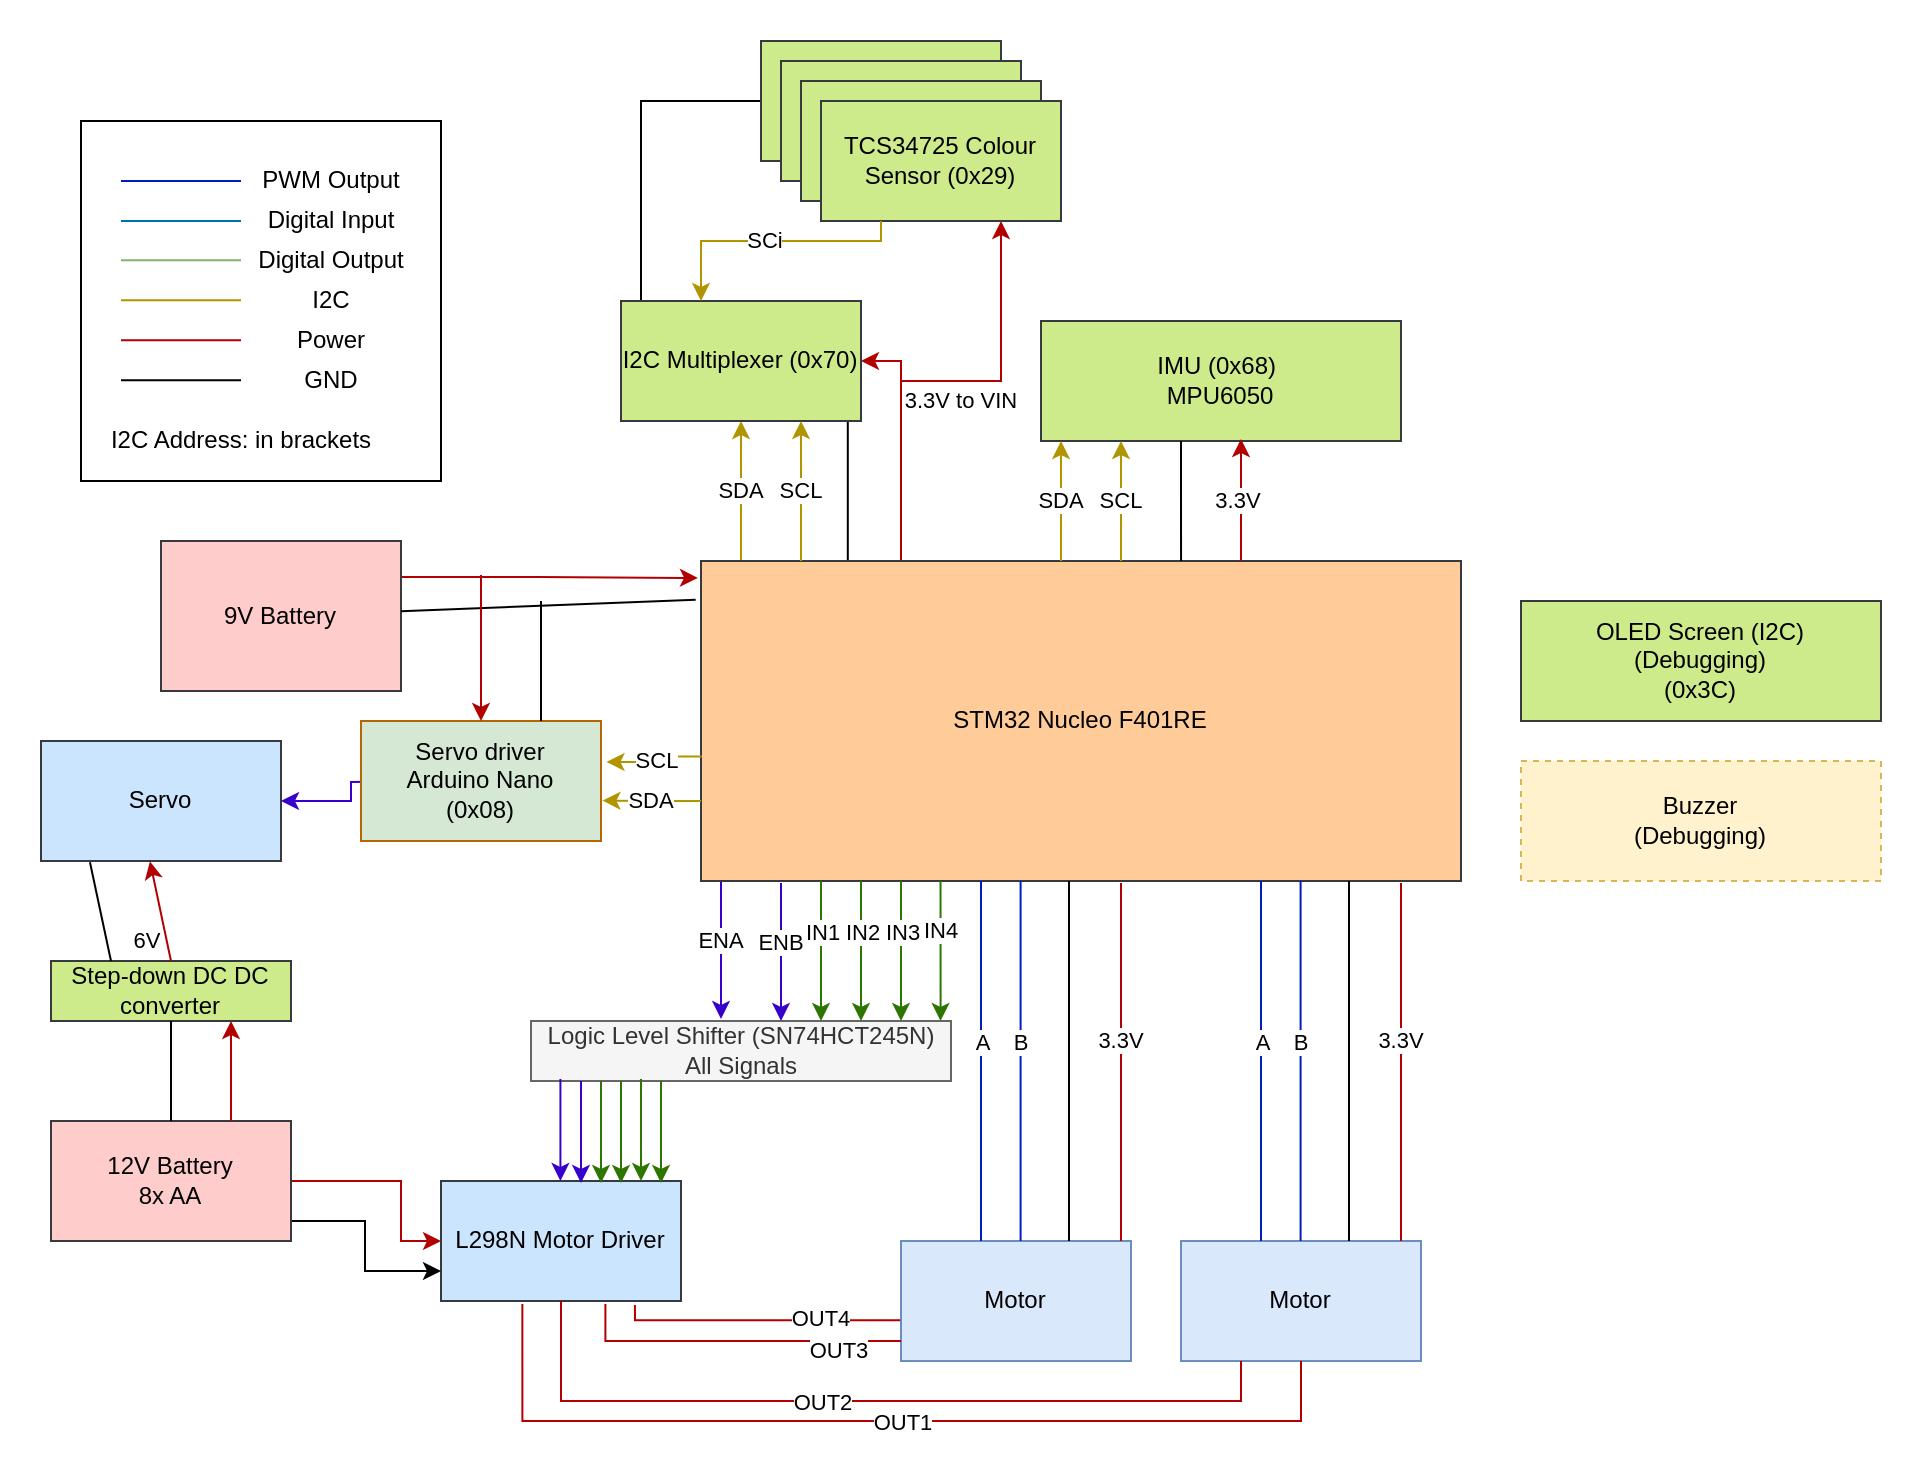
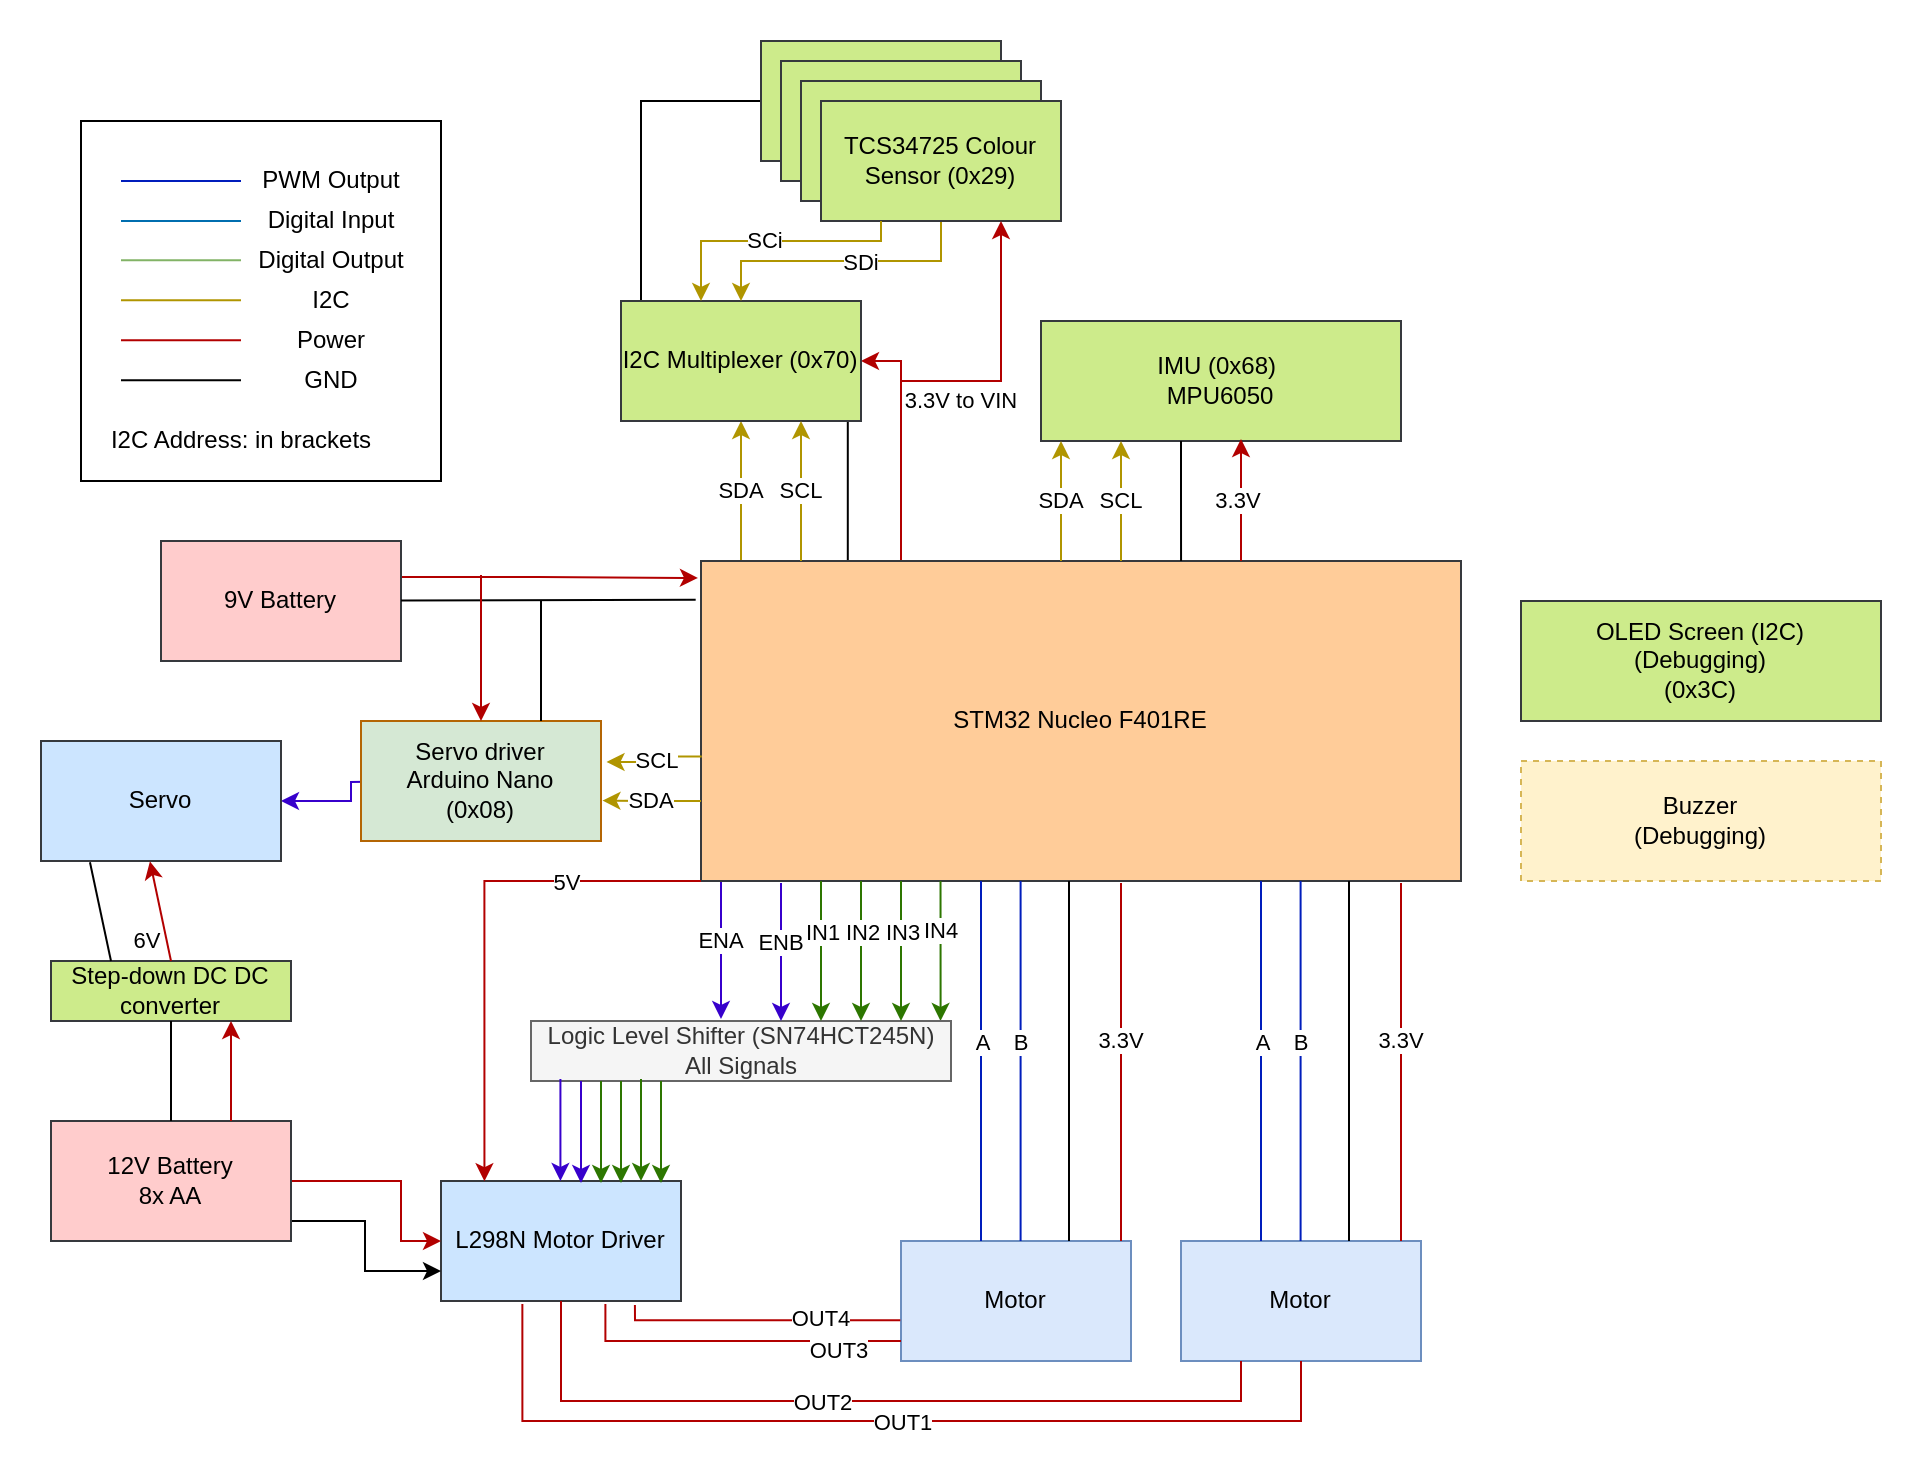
none -> (848, 261)
(281, 616) -> (281, 601)
none -> (484, 916)
